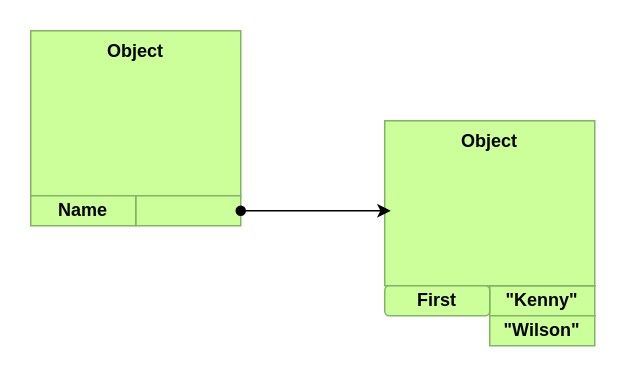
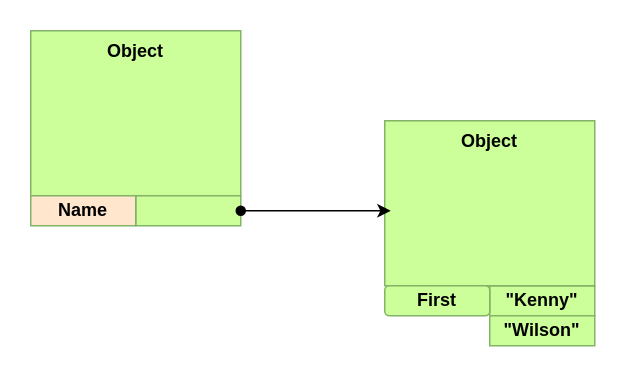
(83, 211) -> (83, 211)
